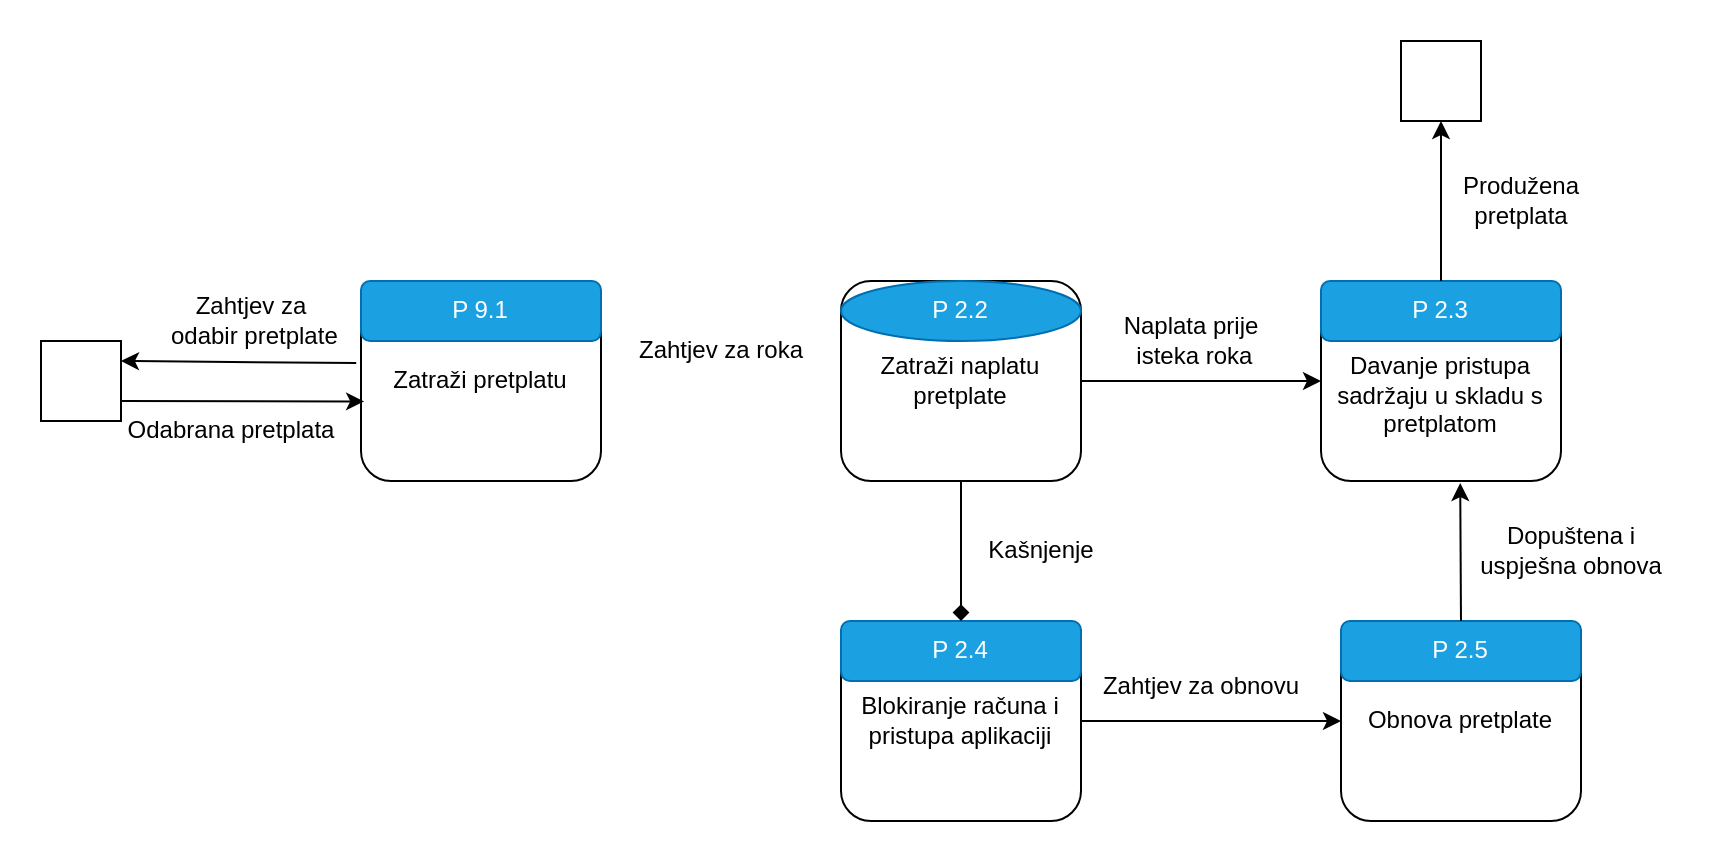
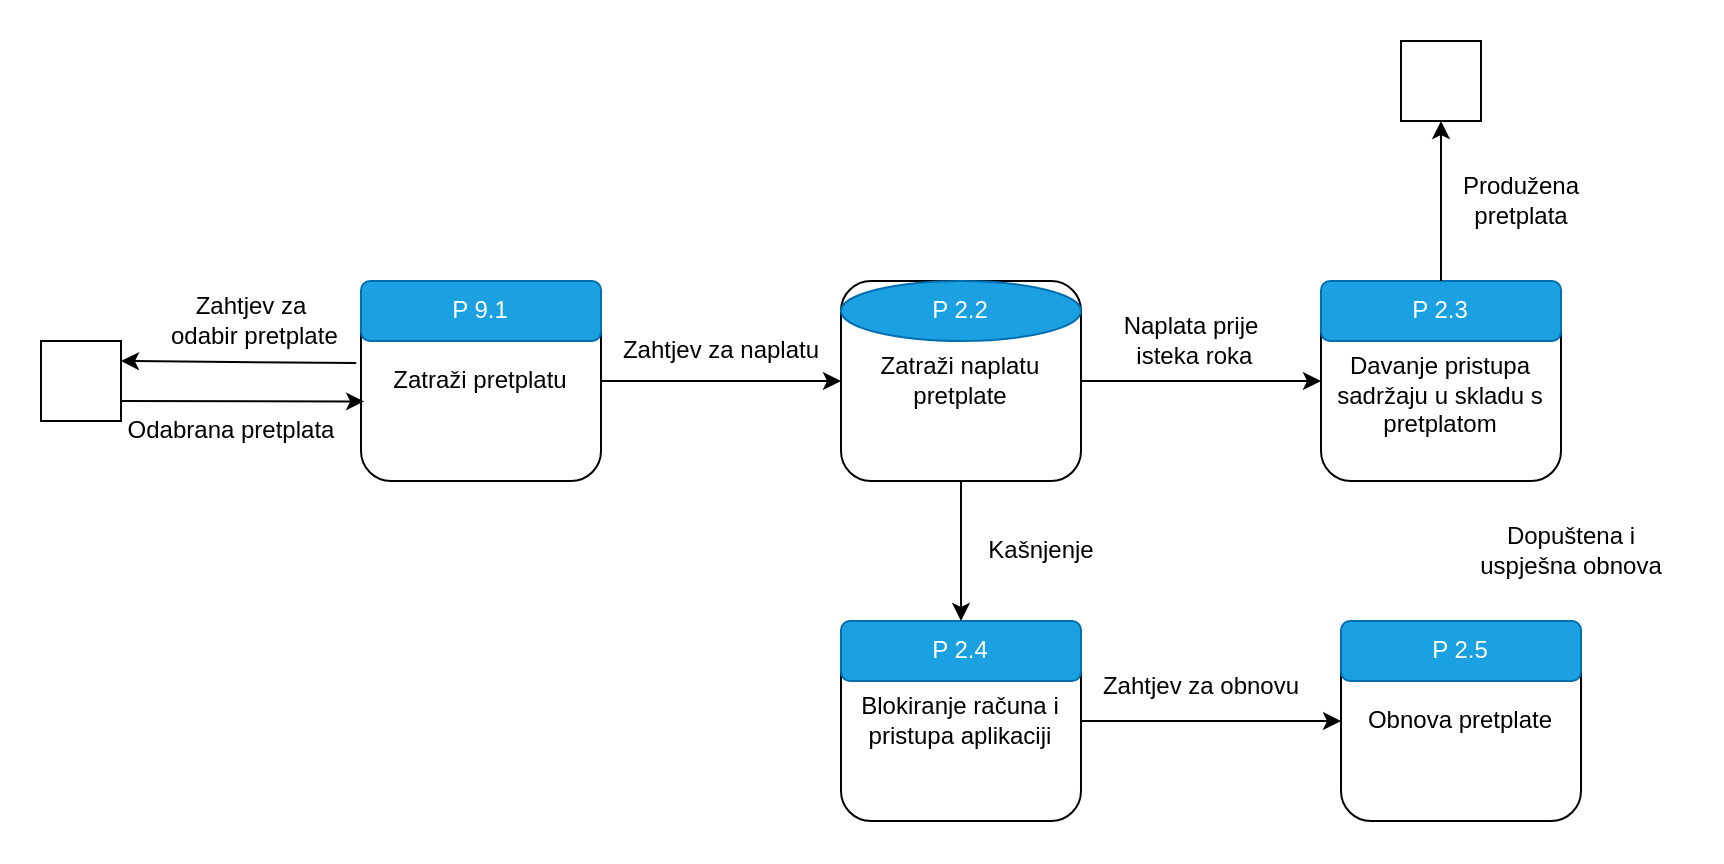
(722, 351) -> (722, 351)
none -> (714, 381)
(1461, 559) -> none
(961, 605) -> (961, 606)
